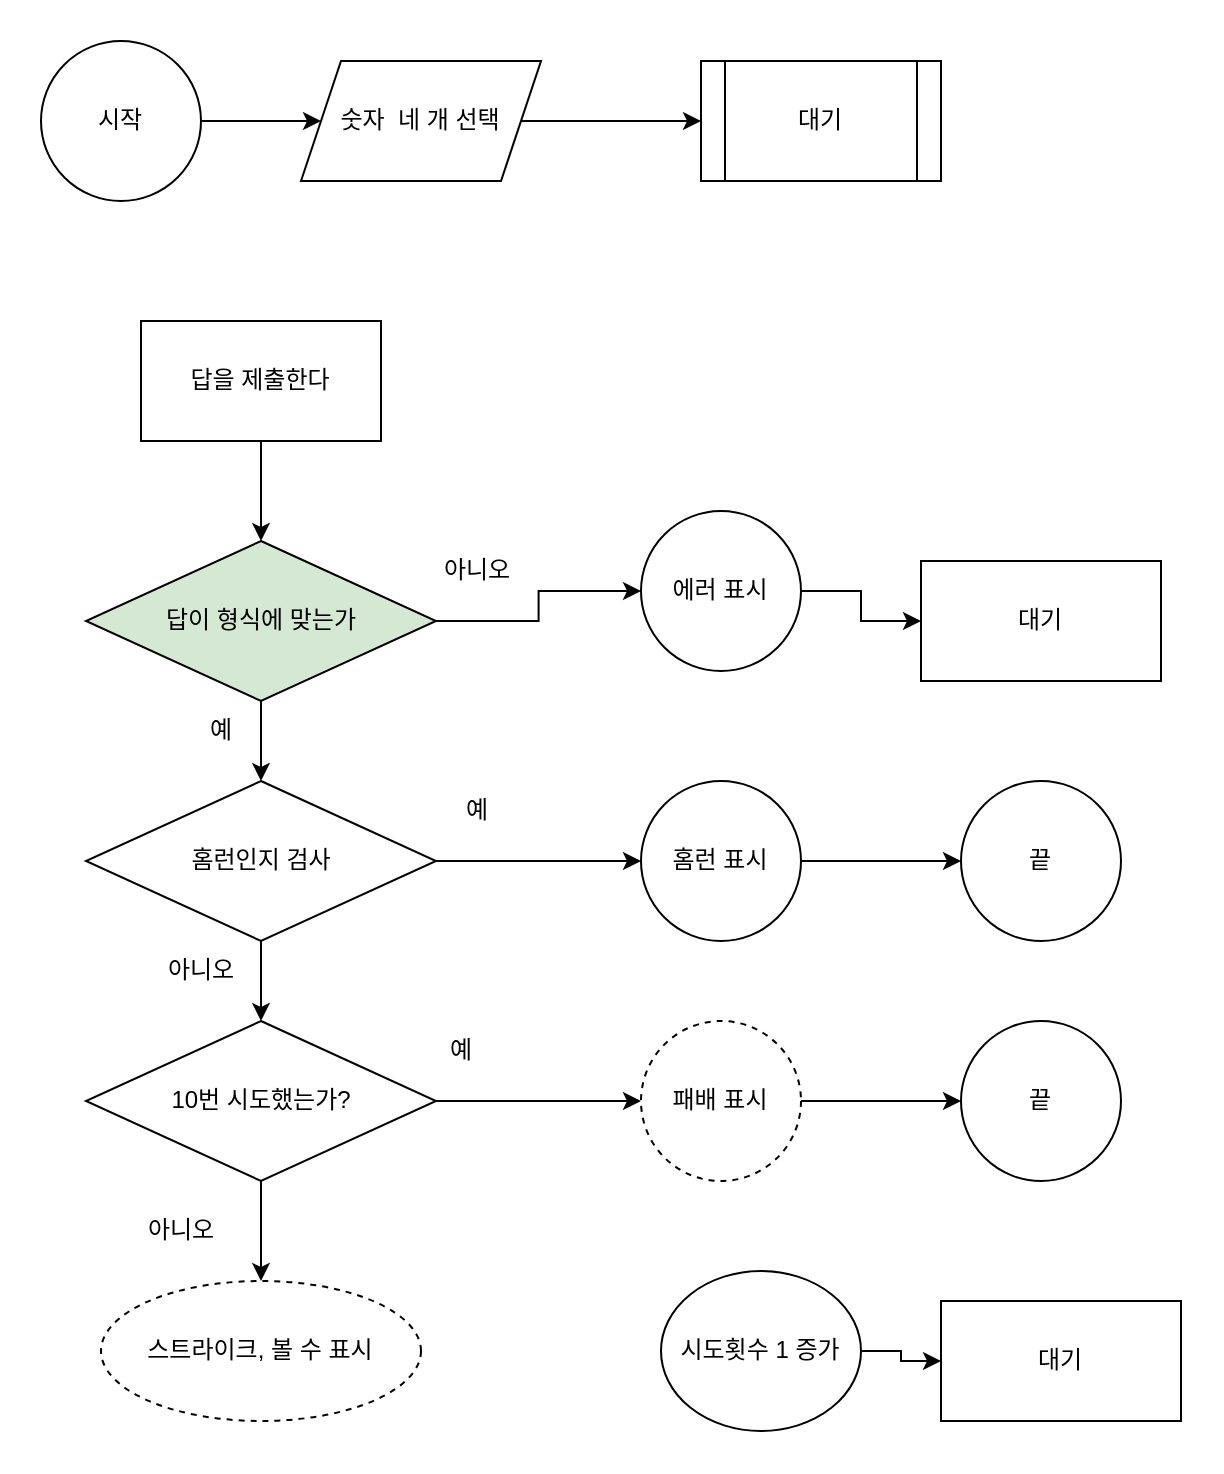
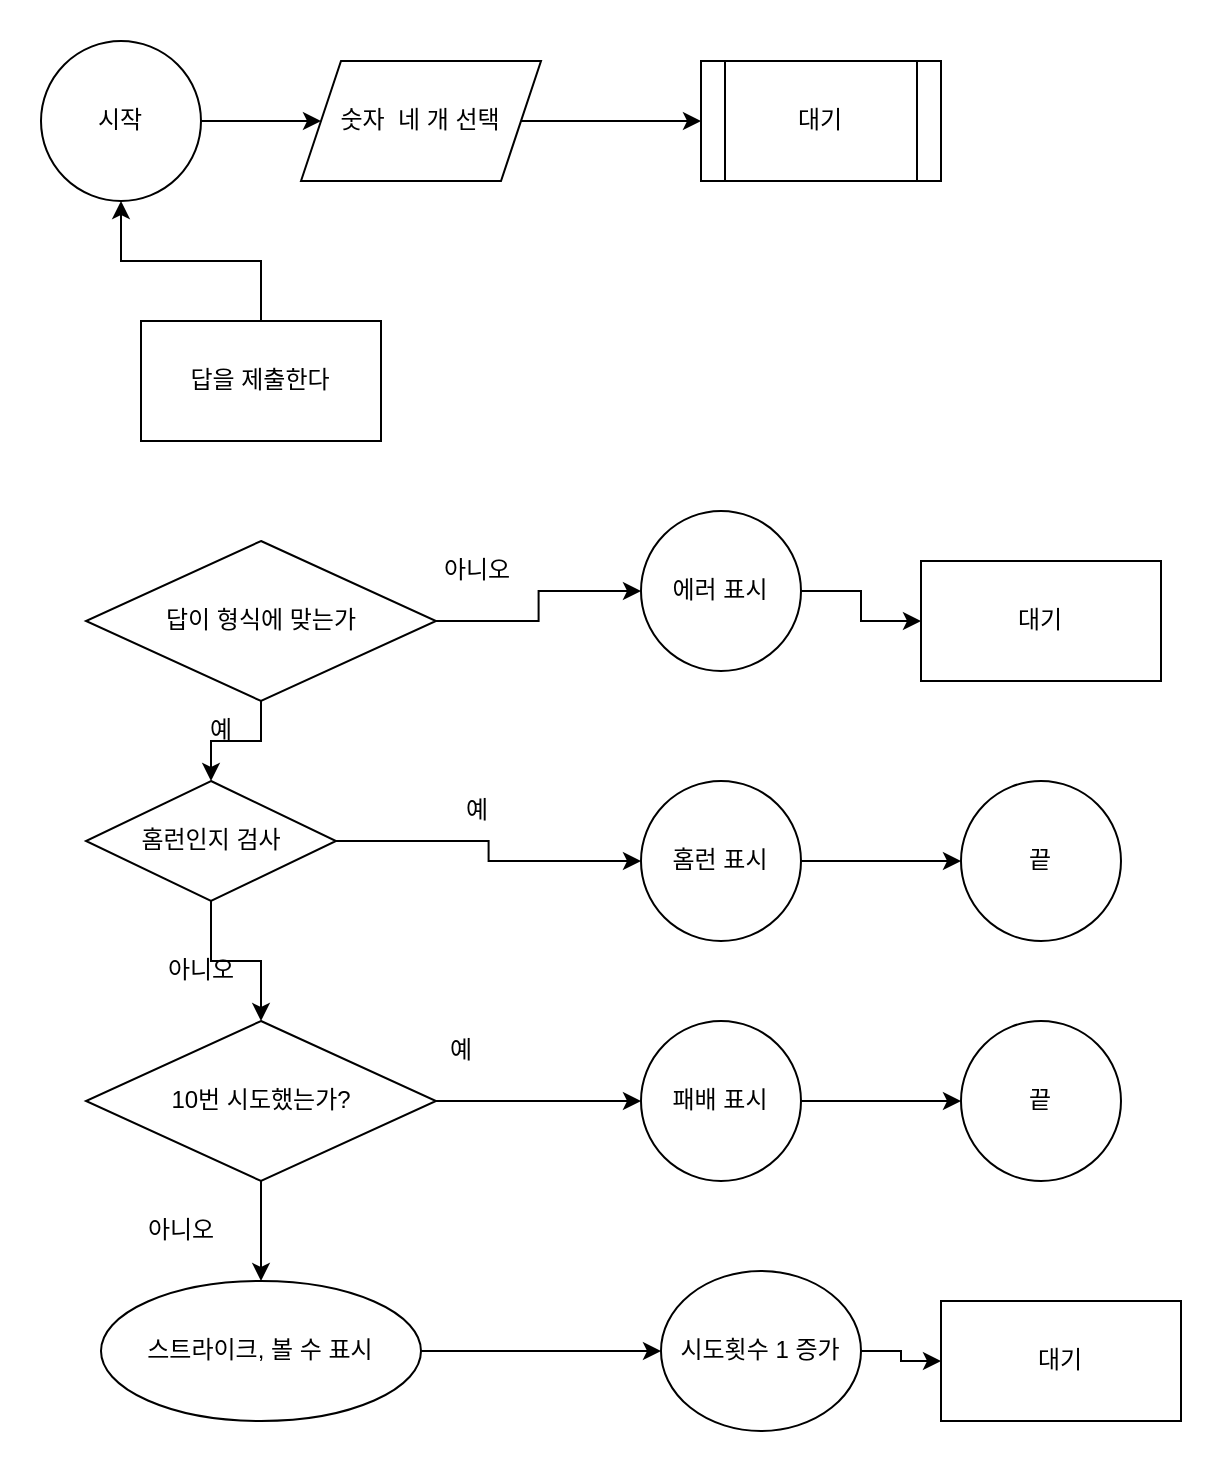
(261, 484) -> (198, 261)
(261, 621) -> (261, 621)
(261, 861) -> (211, 841)
(721, 1101) -> (721, 1101)
(261, 1351) -> (261, 1351)
none -> (534, 1351)
